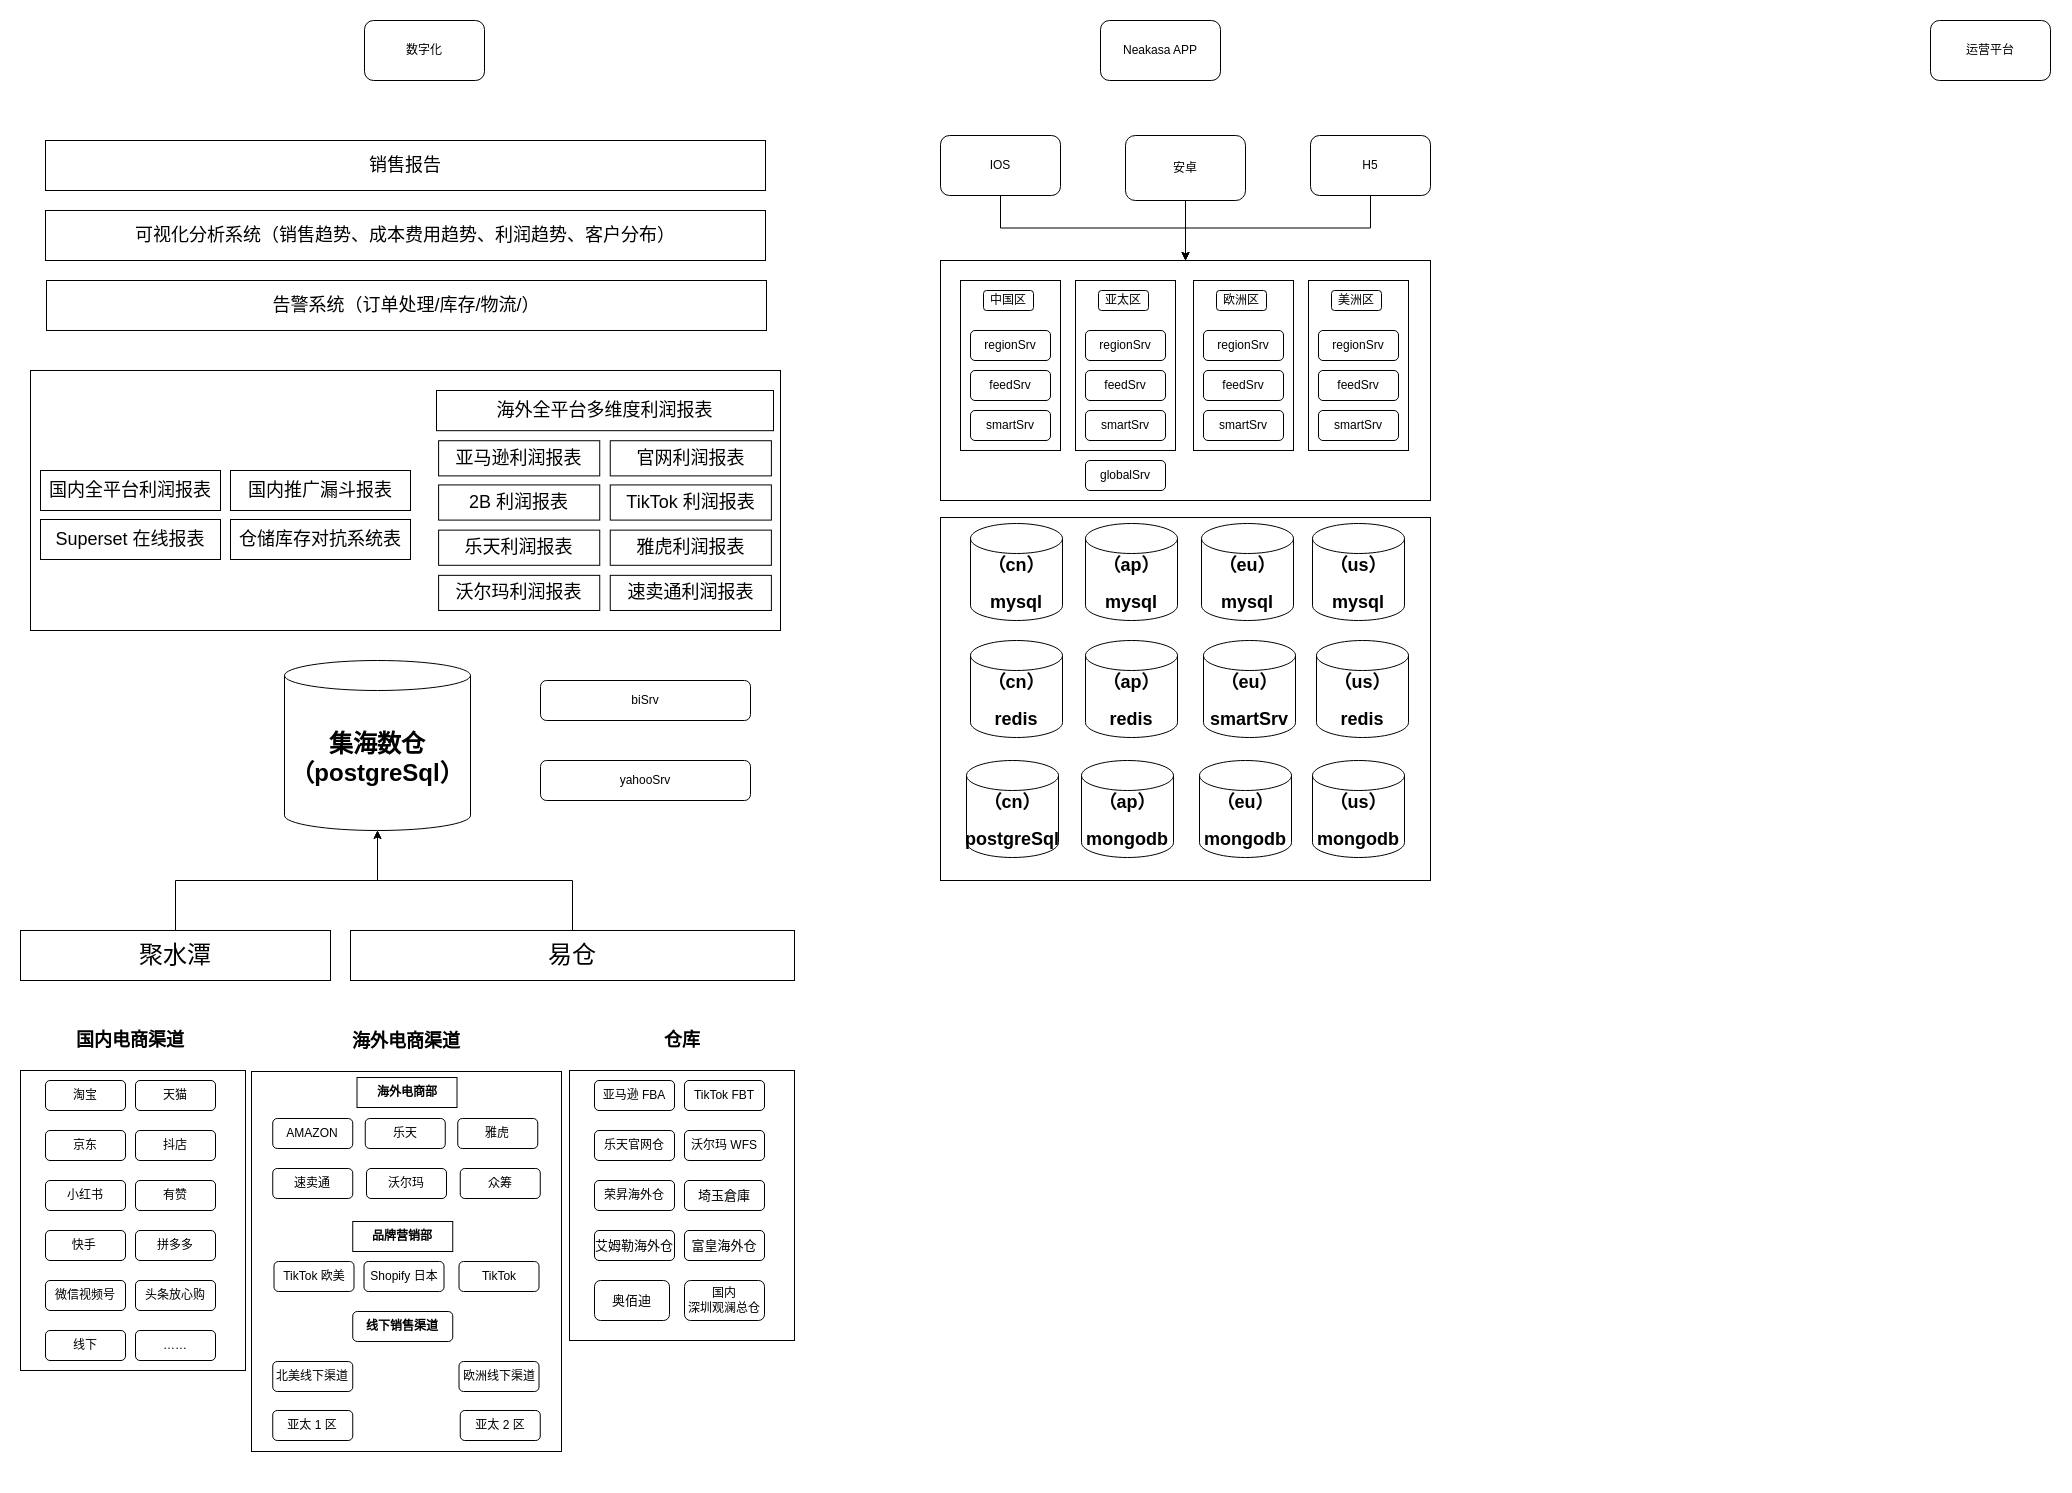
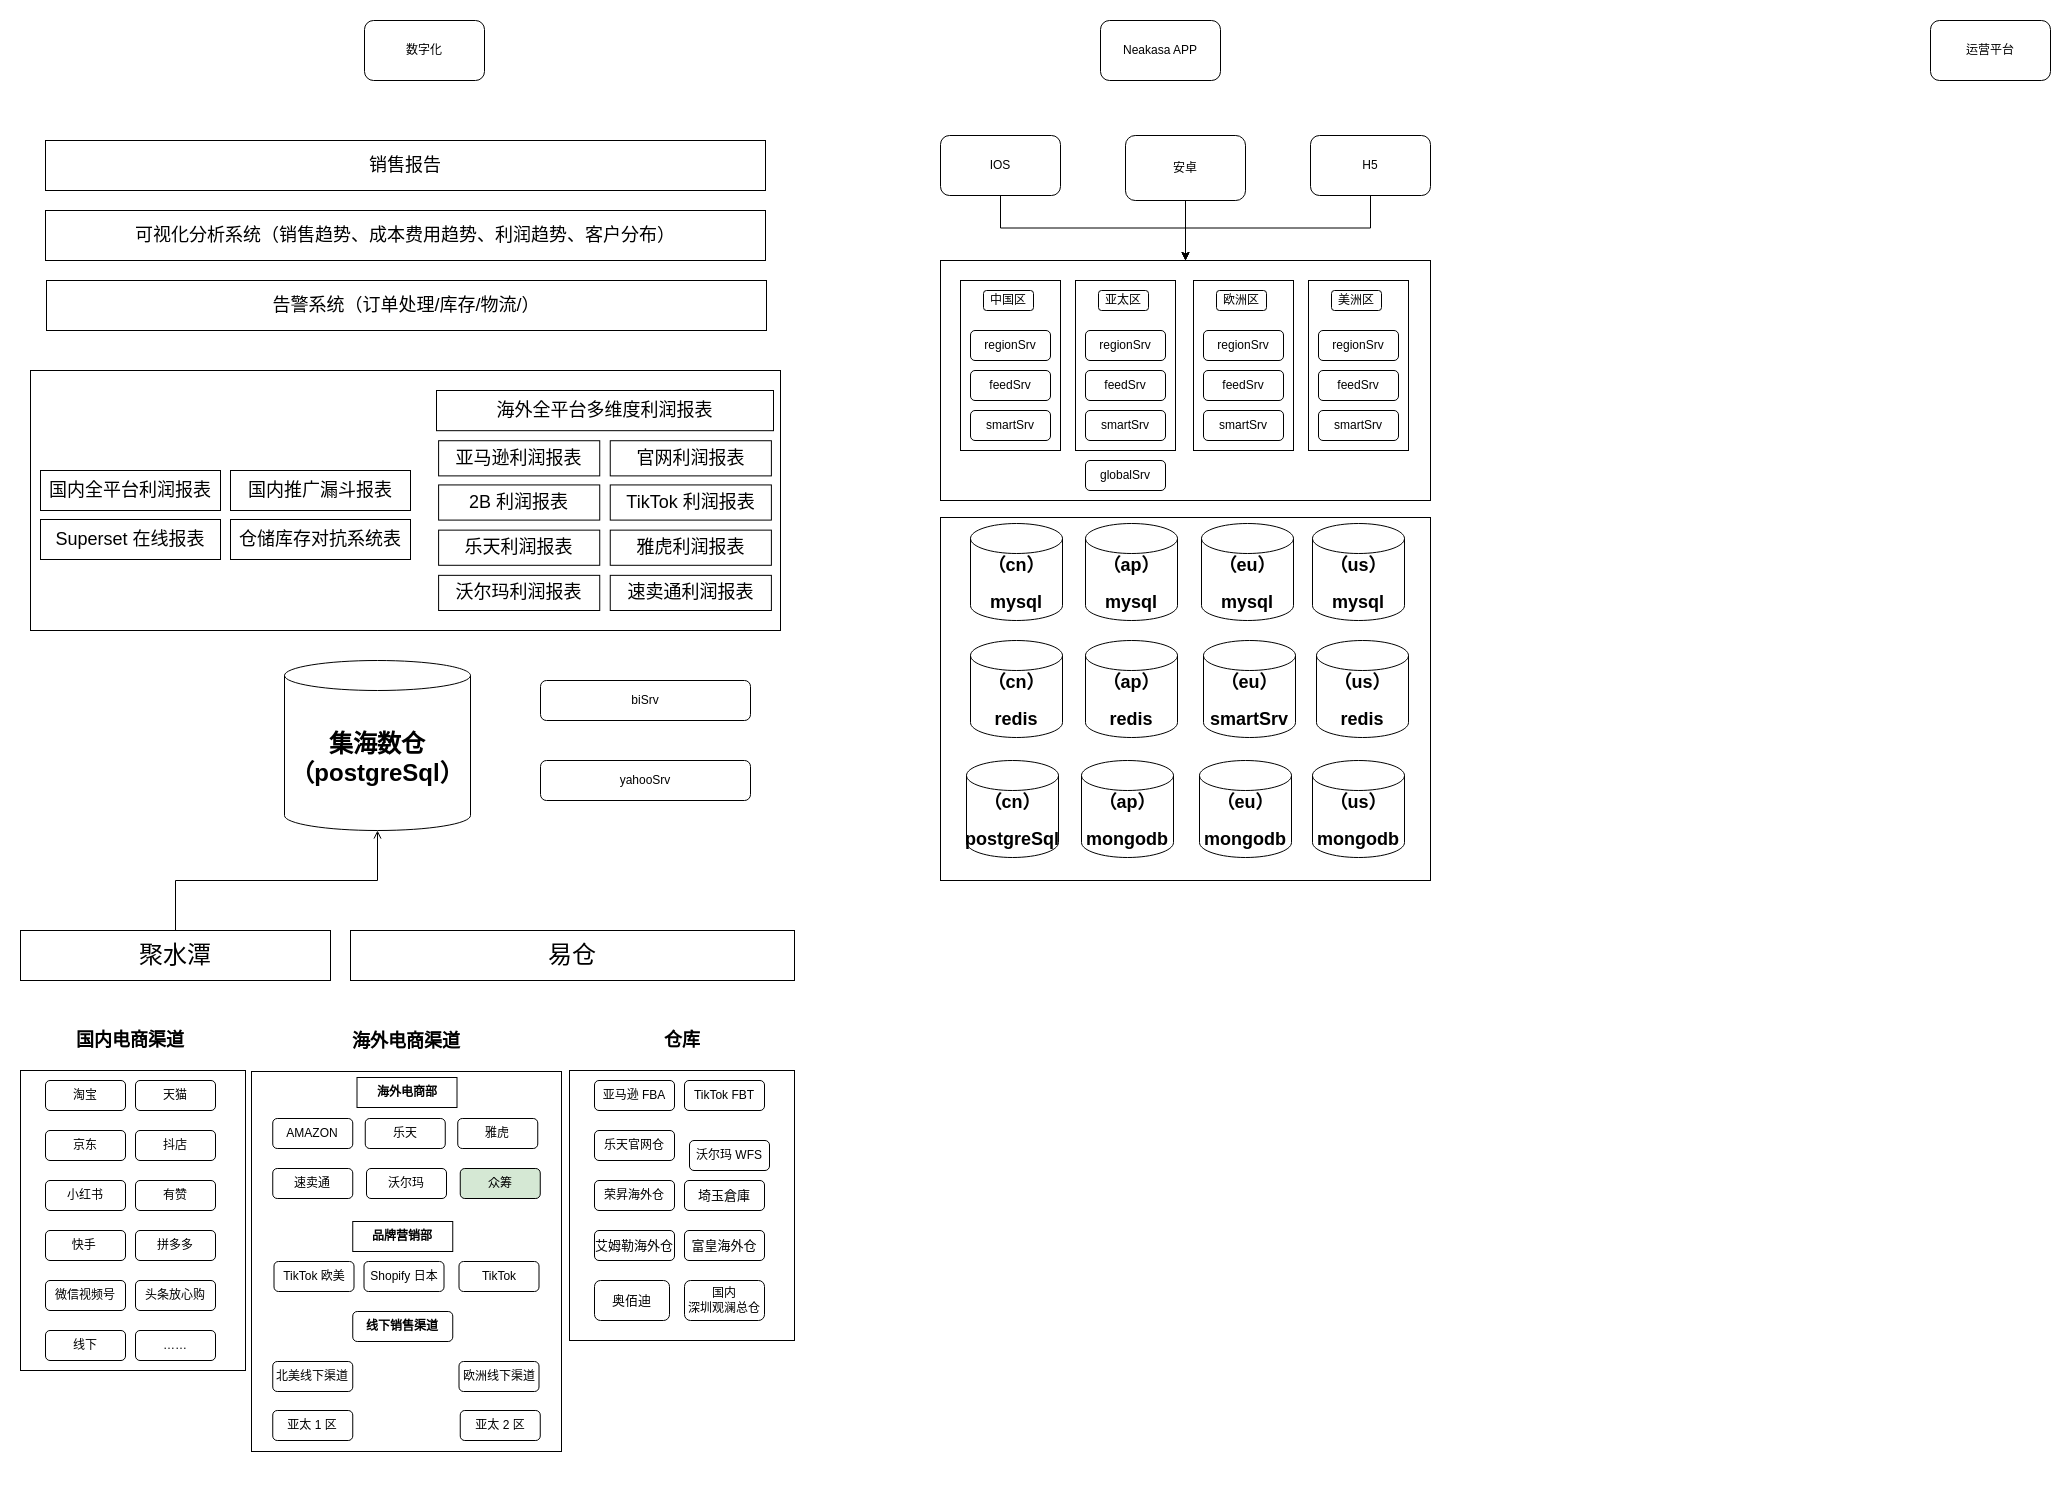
(502, 881) -> none
(725, 1146) -> (730, 1156)
(500, 1184) -> (500, 1184)
